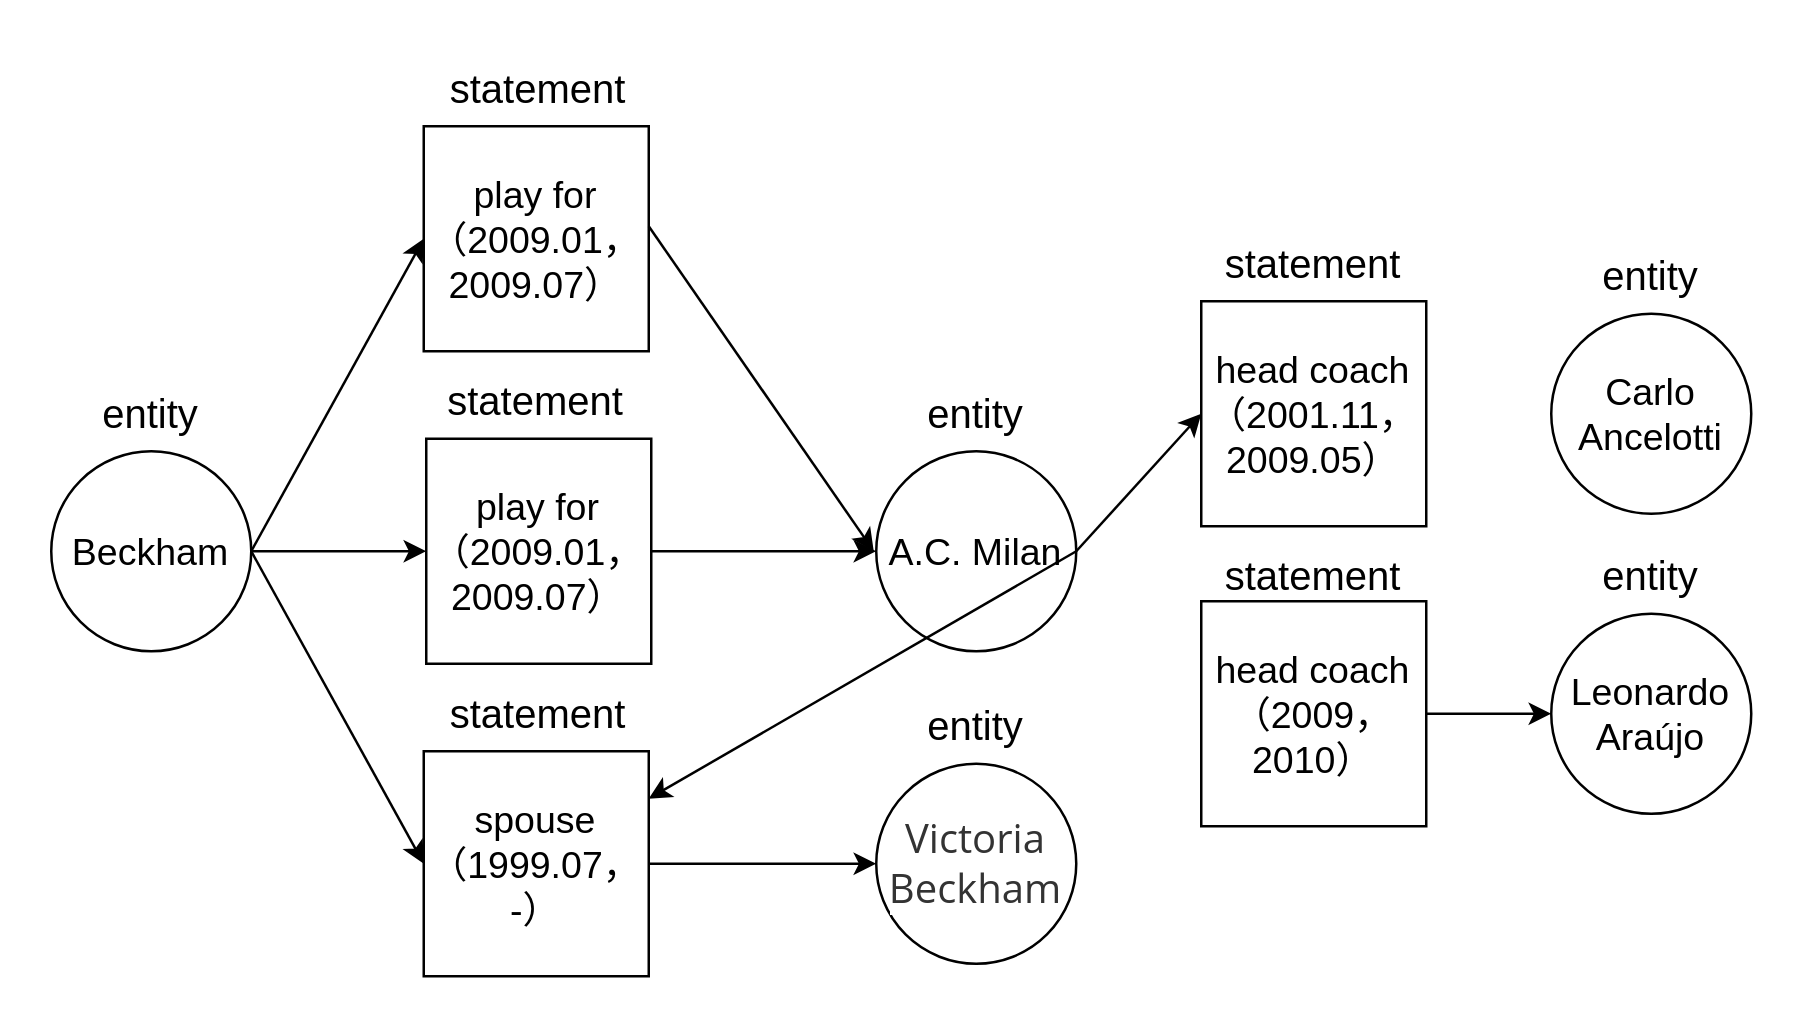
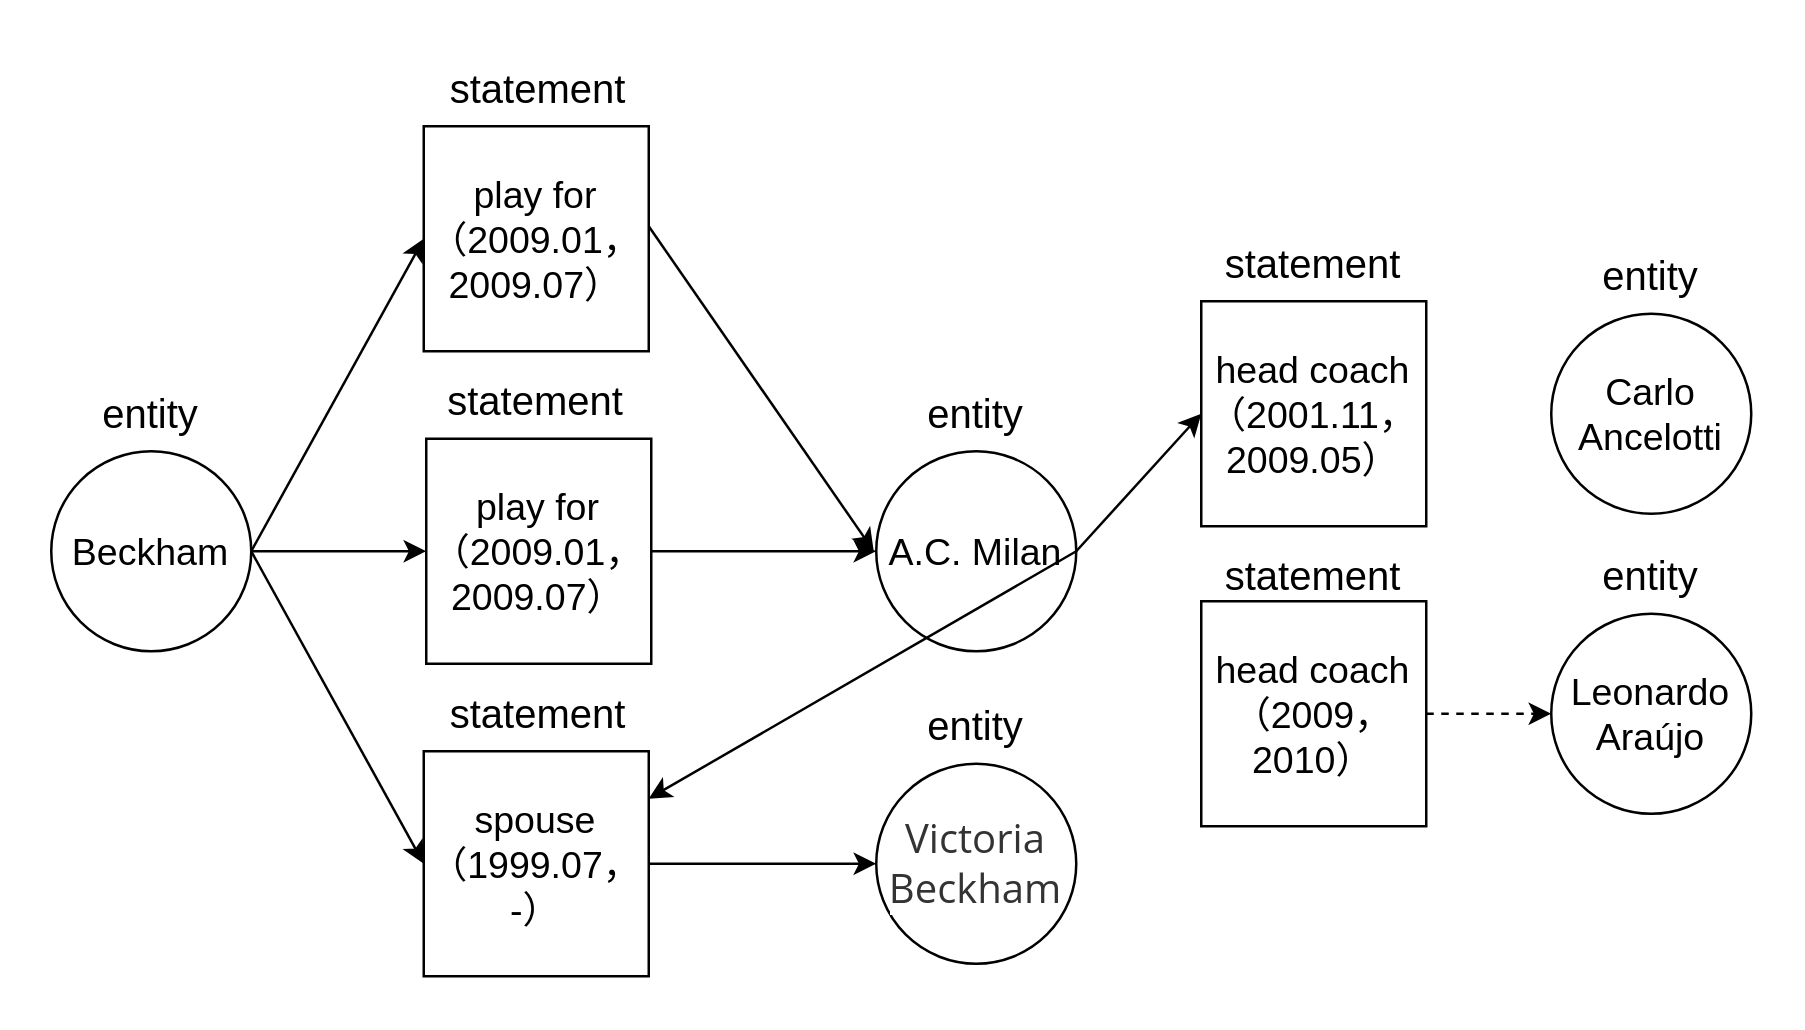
(1482, 714) -> (1482, 714)
